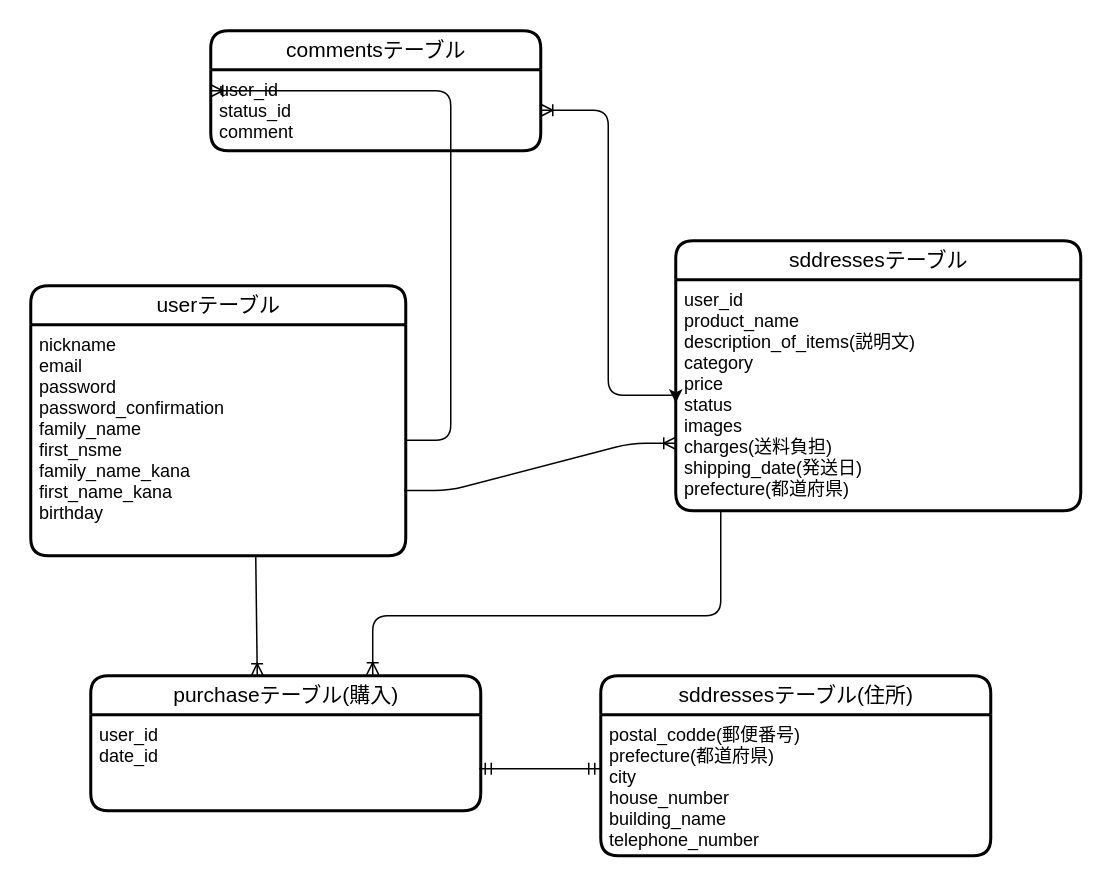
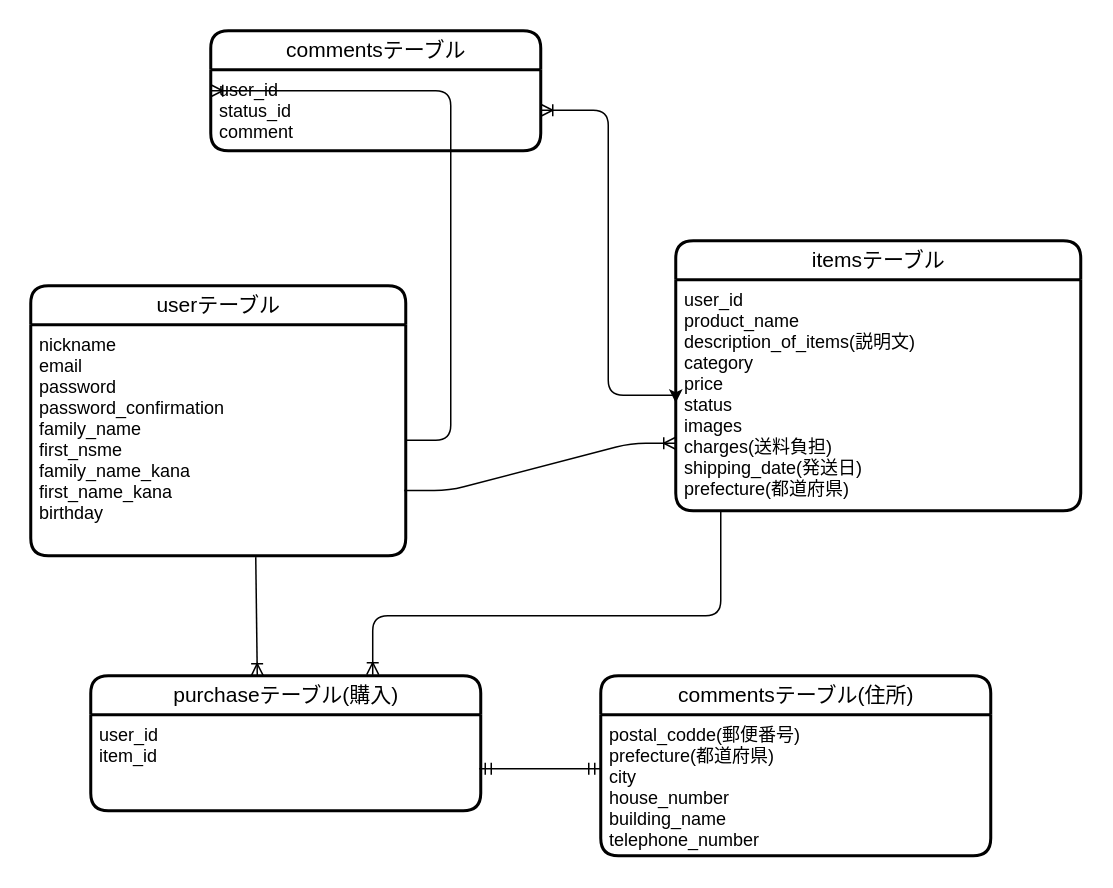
(879, 260) -> (879, 260)
(797, 695) -> (797, 695)
(132, 735) -> (132, 735)
